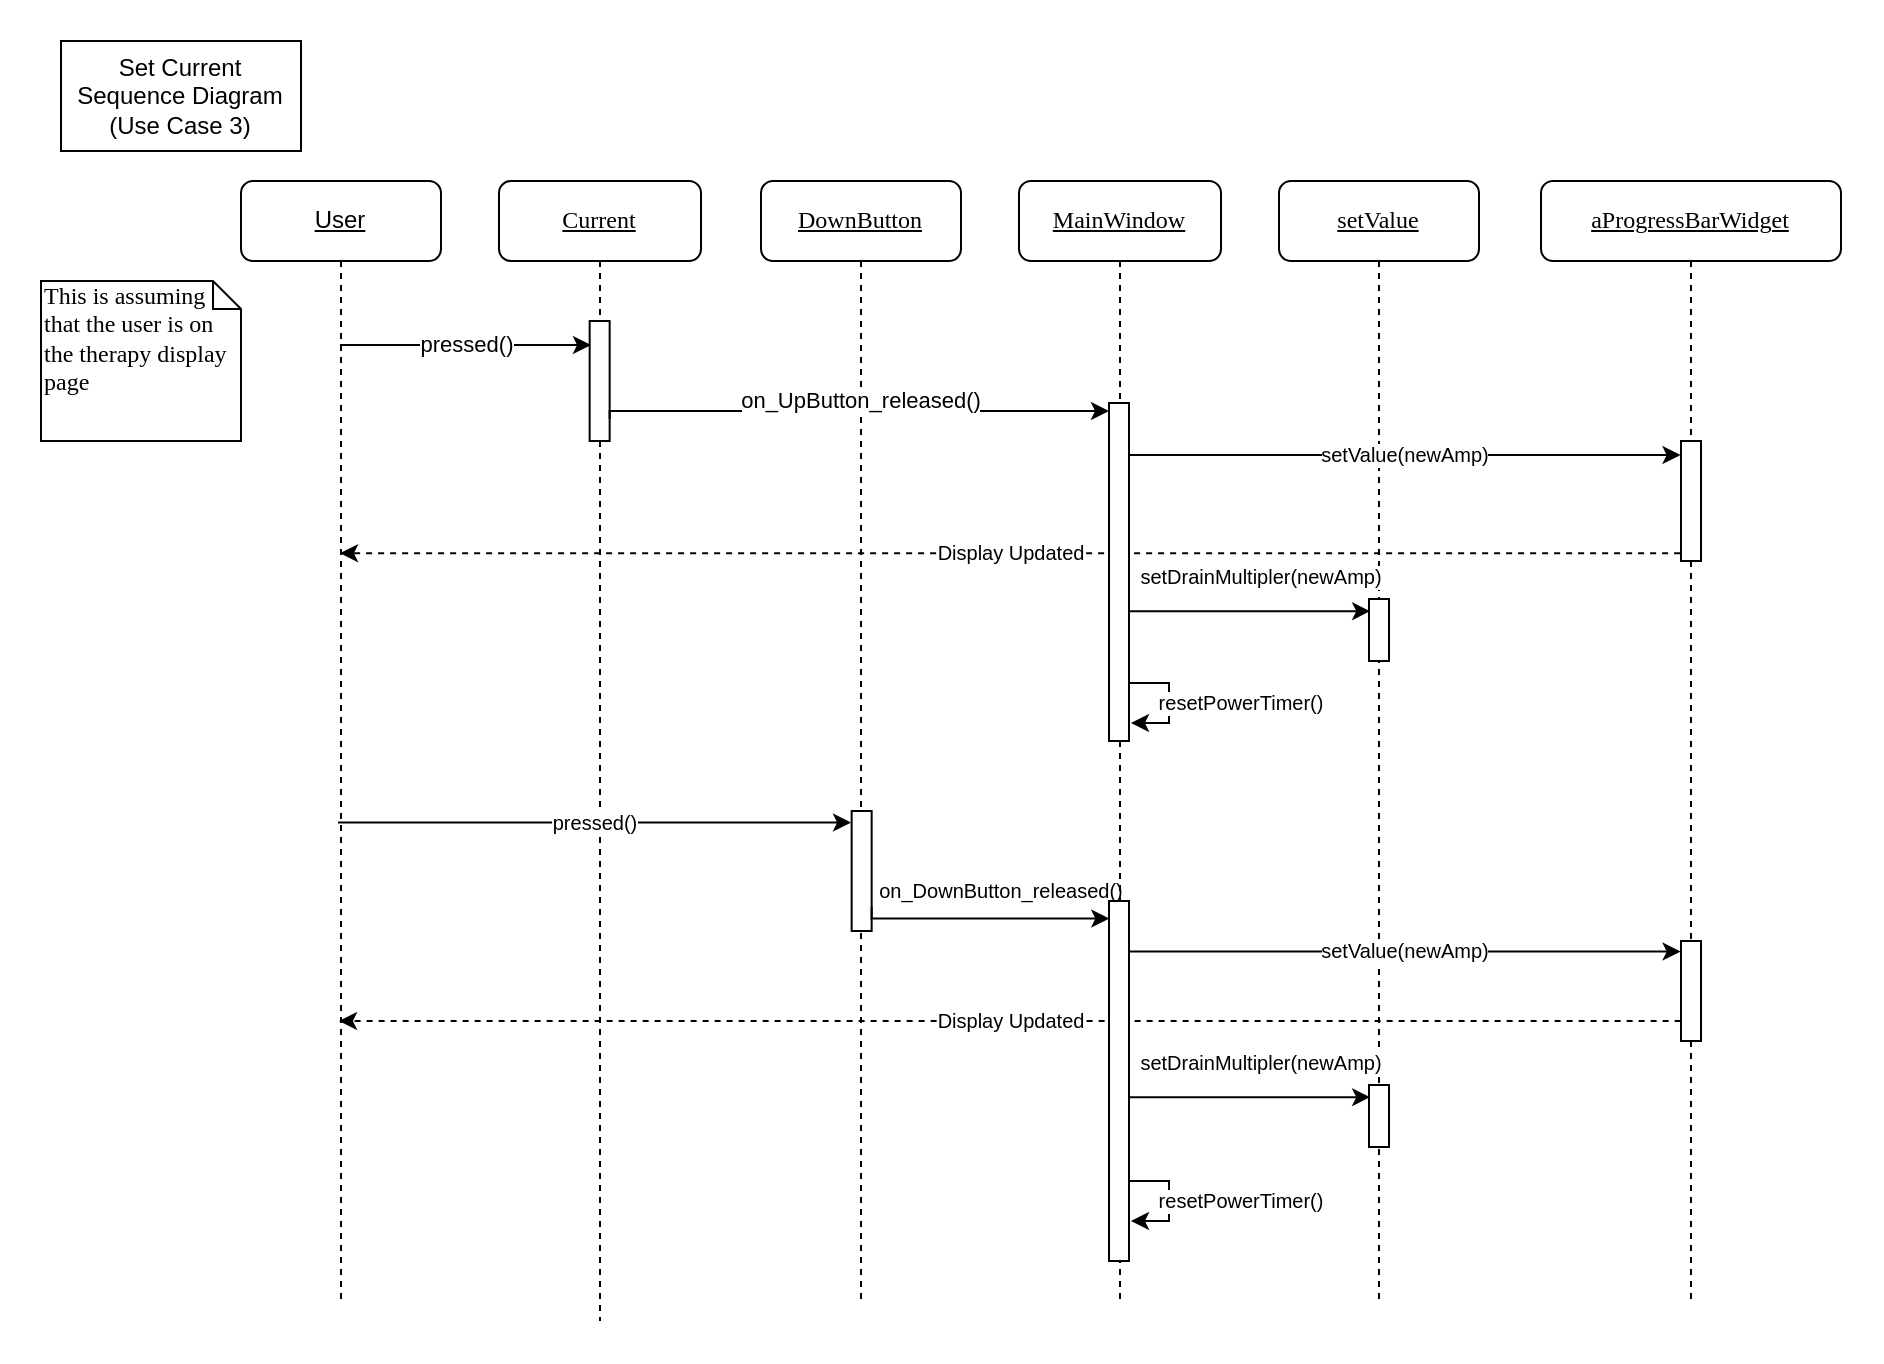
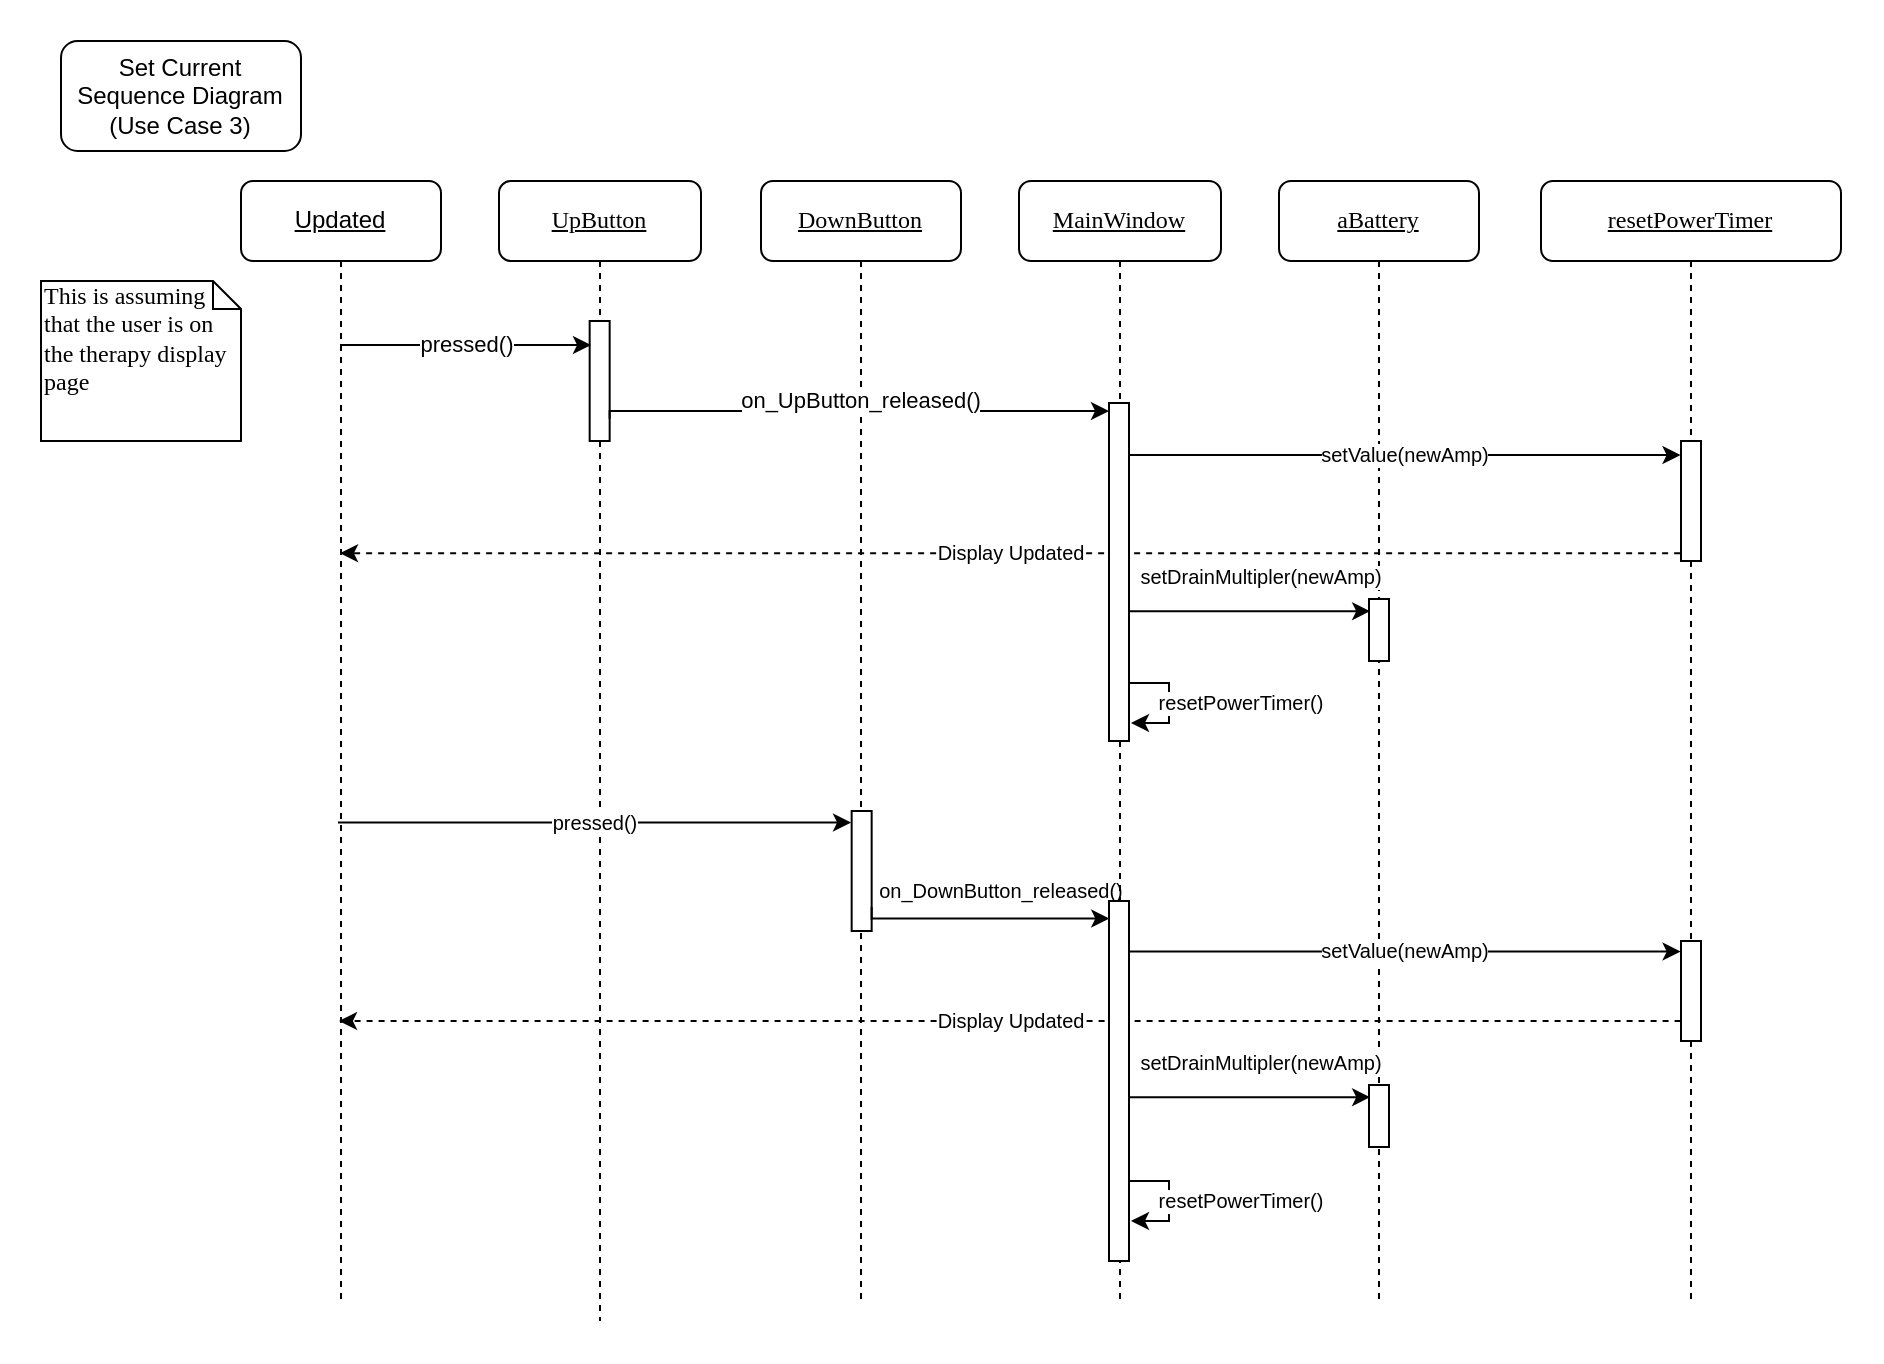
(181, 96) -> (181, 96)
(341, 221) -> (341, 221)
(600, 221) -> (600, 221)
(1379, 221) -> (1379, 221)
(1691, 221) -> (1691, 221)
